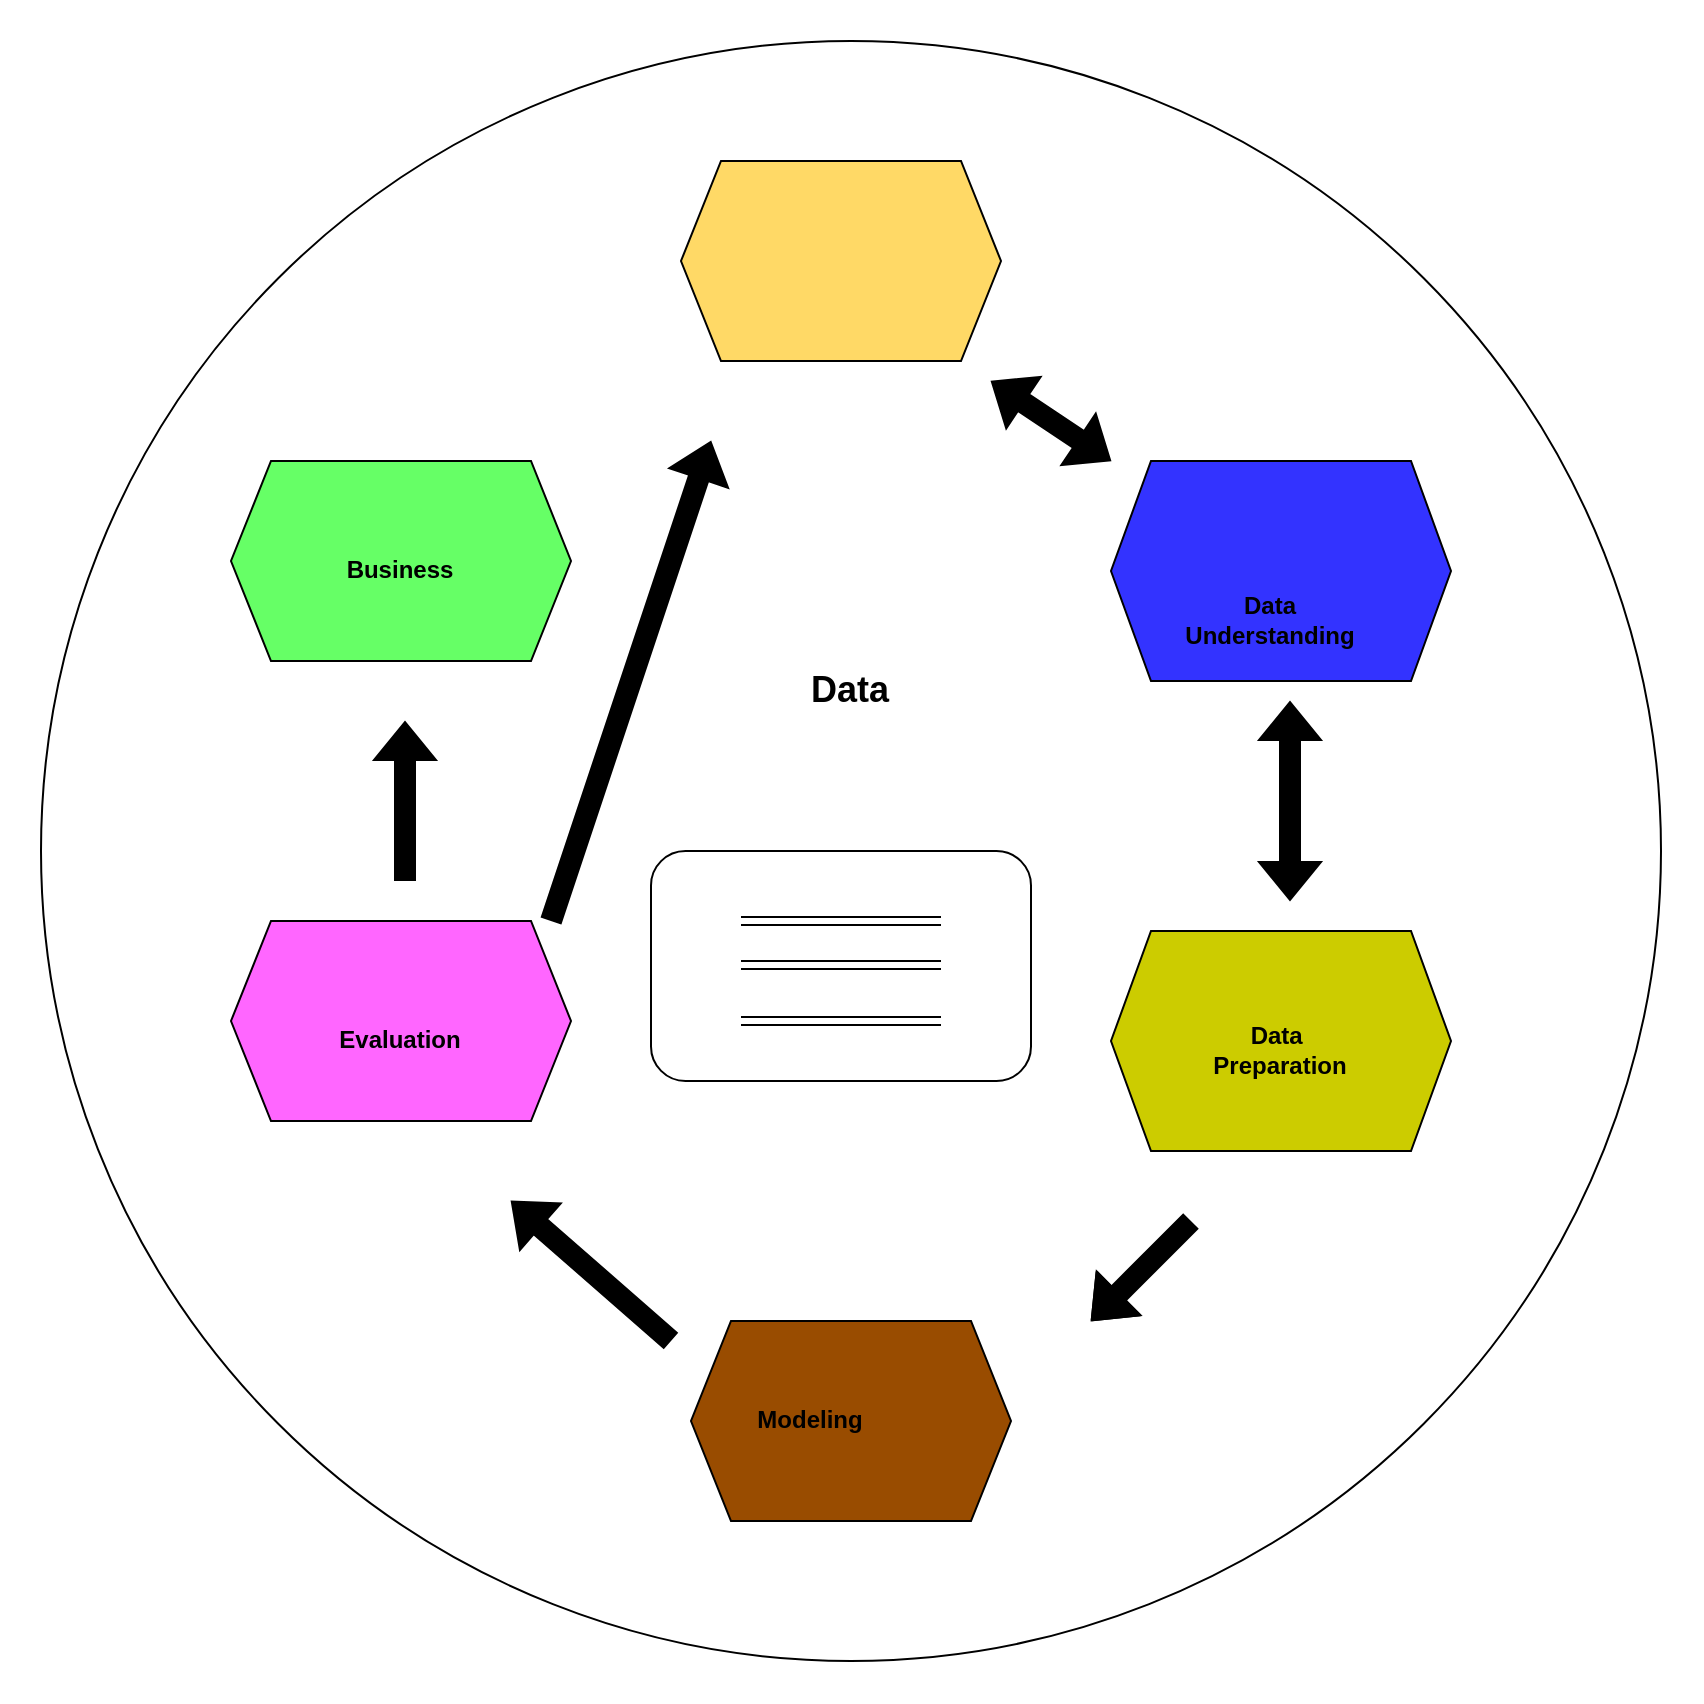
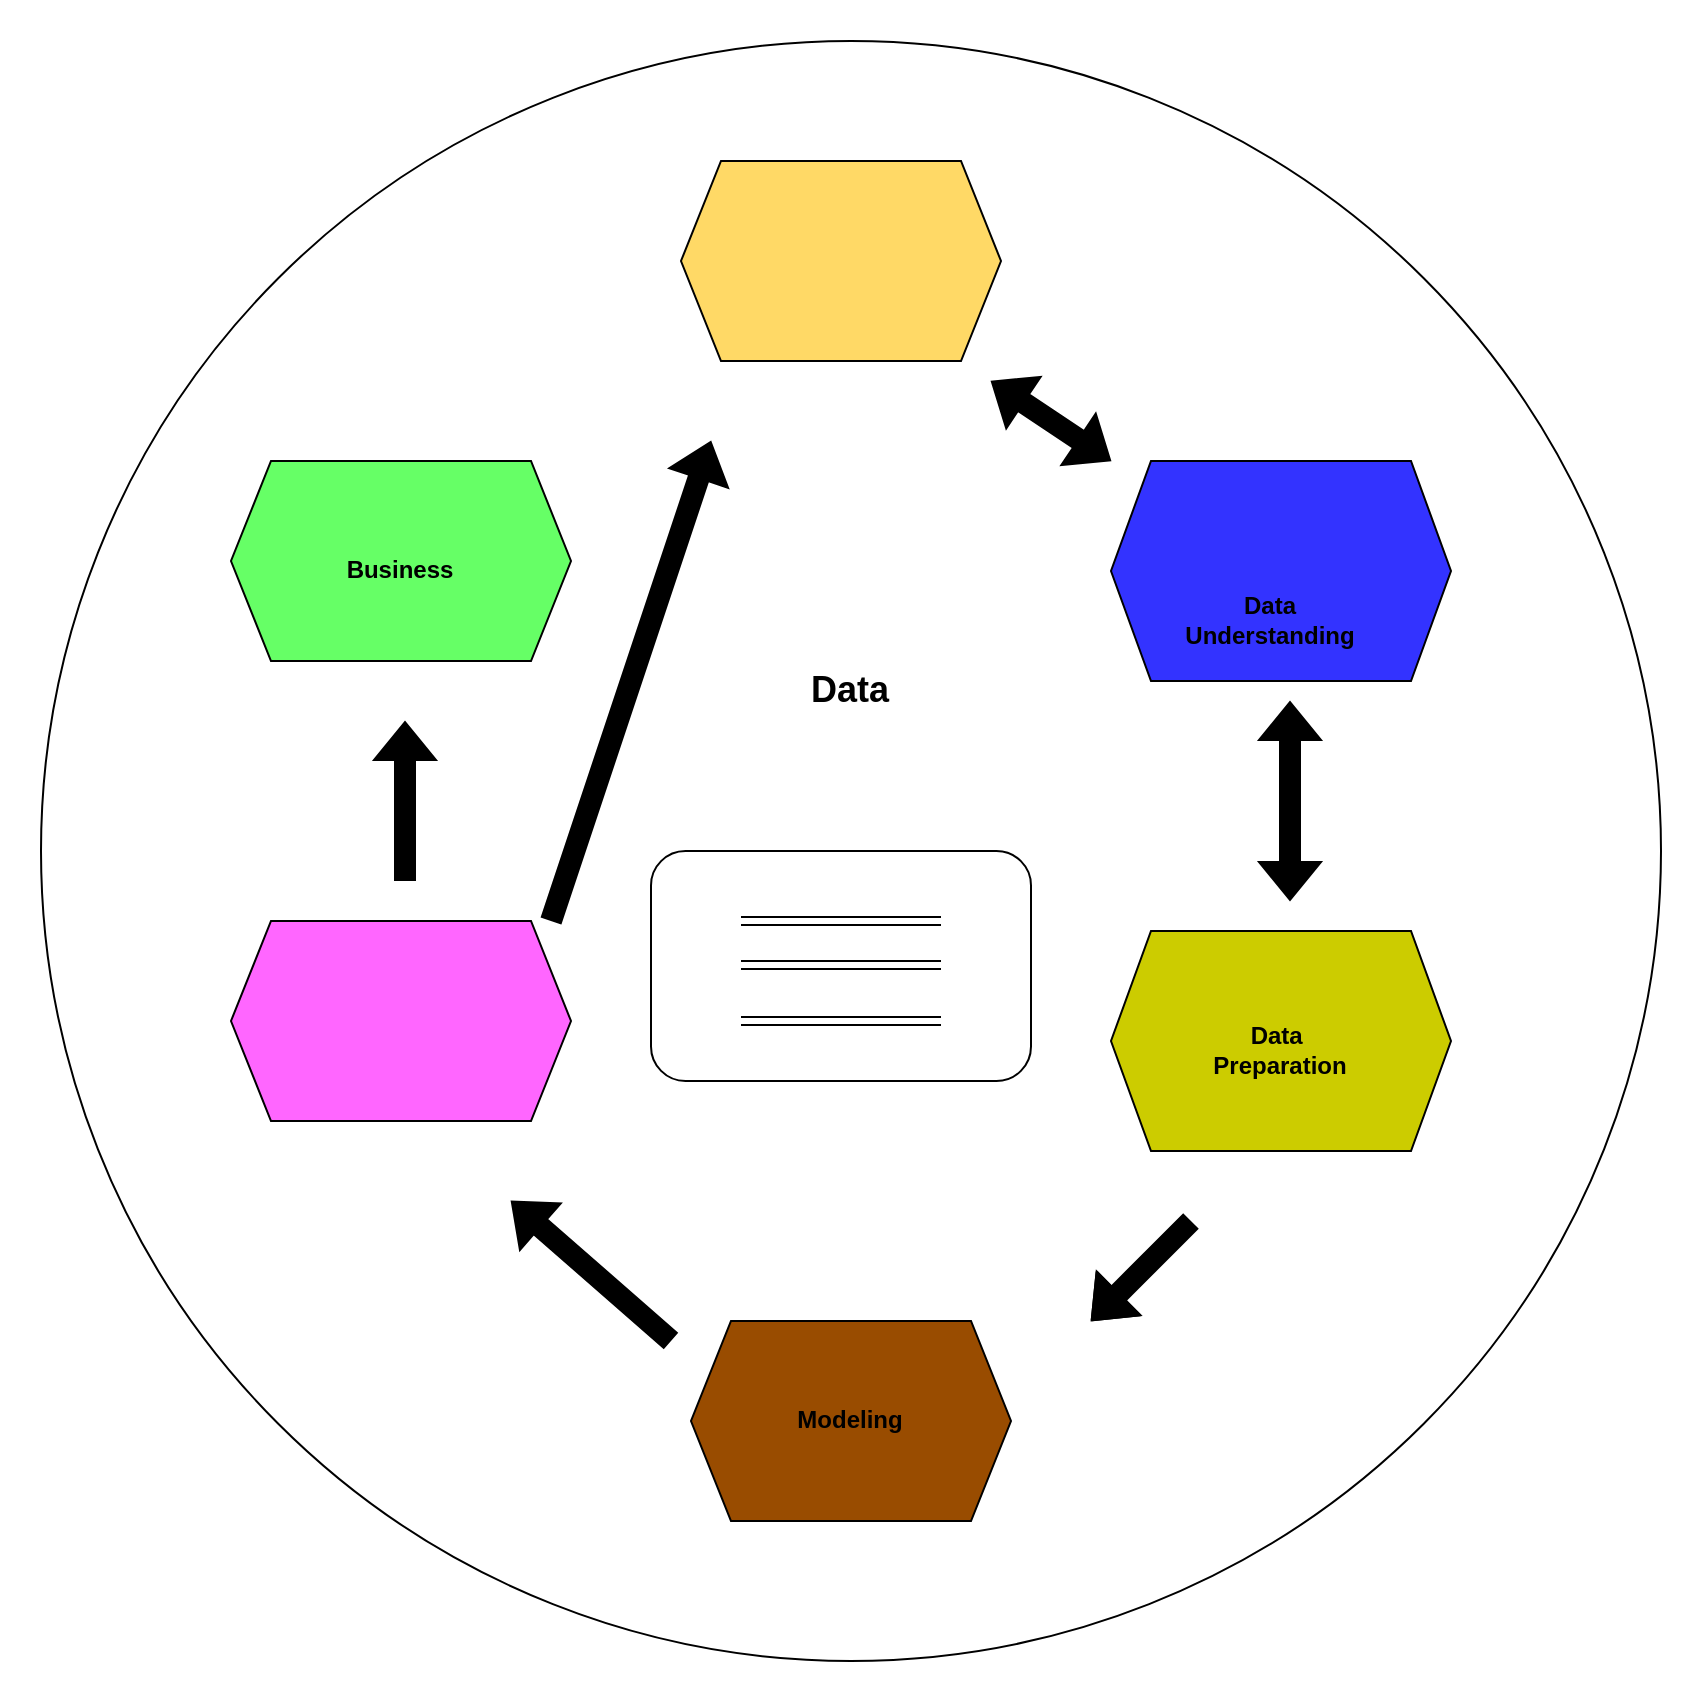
(401, 1041) -> none
(811, 1421) -> (851, 1421)
